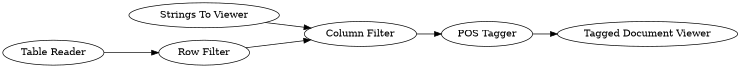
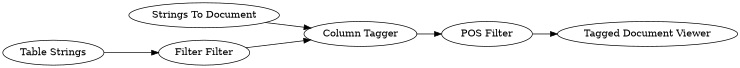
(204, 15) -> (204, 15)
(360, 34) -> (360, 34)
(487, 34) -> (487, 34)
(53, 53) -> (53, 53)
(204, 53) -> (204, 53)
